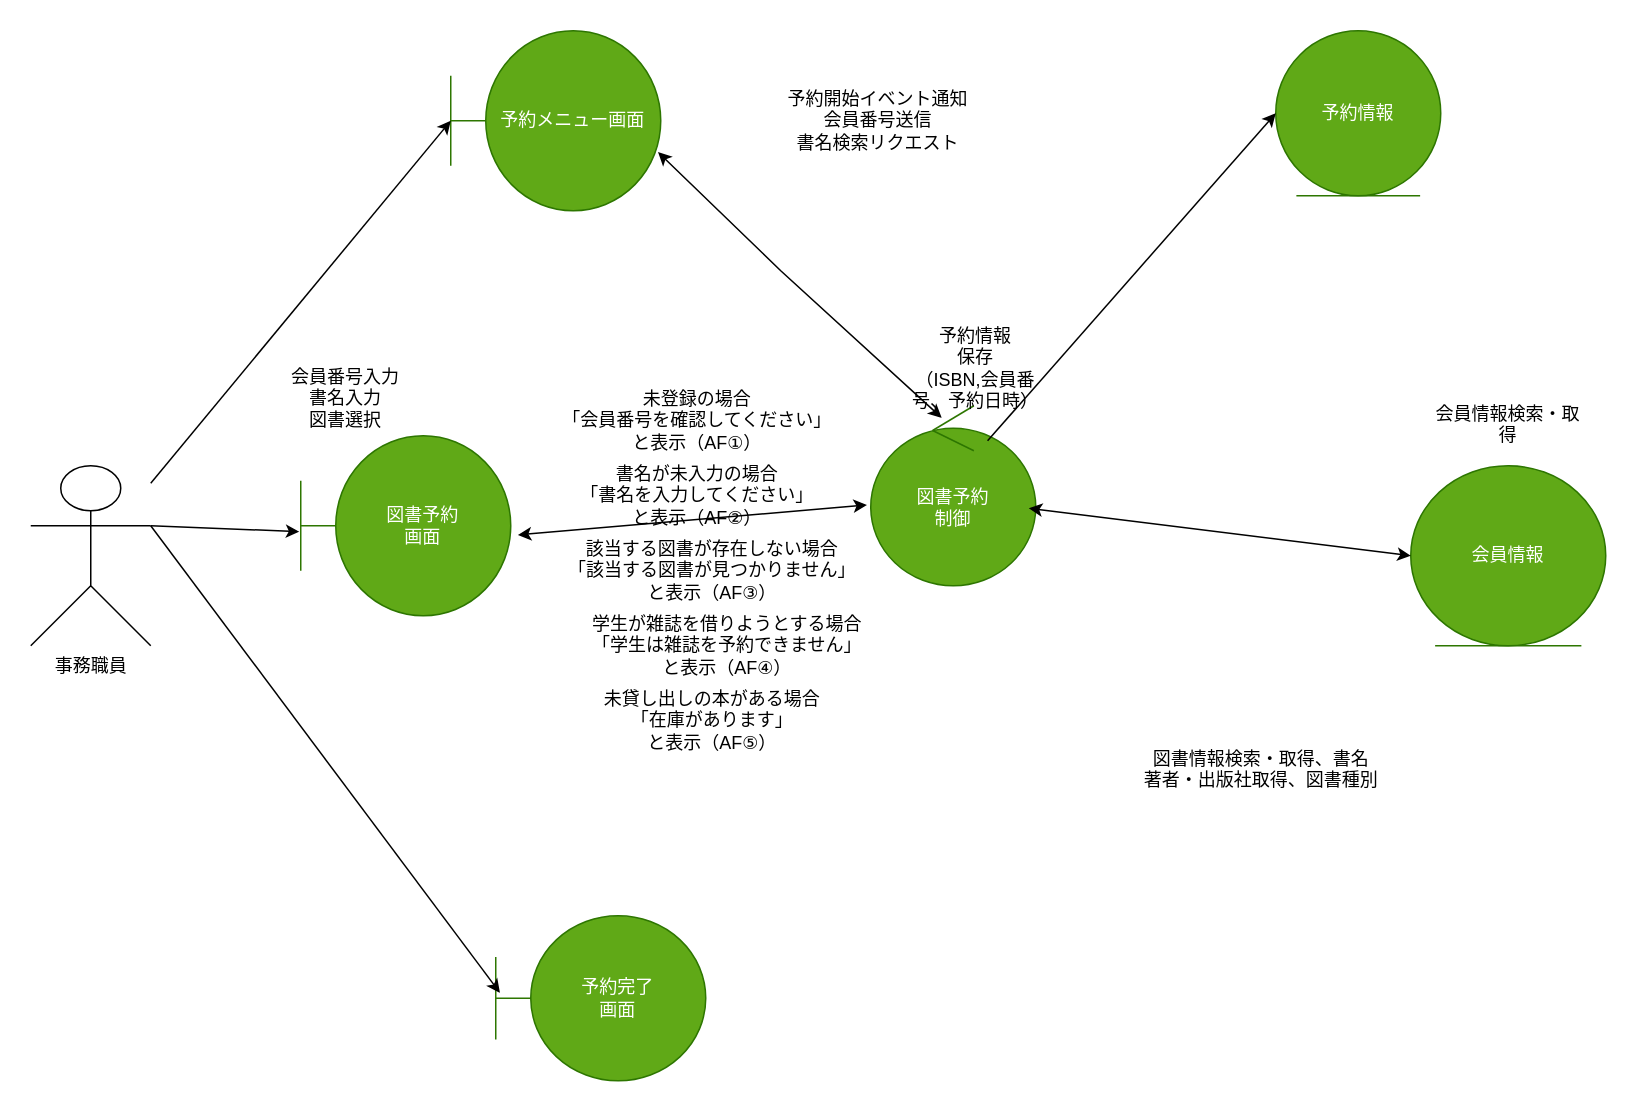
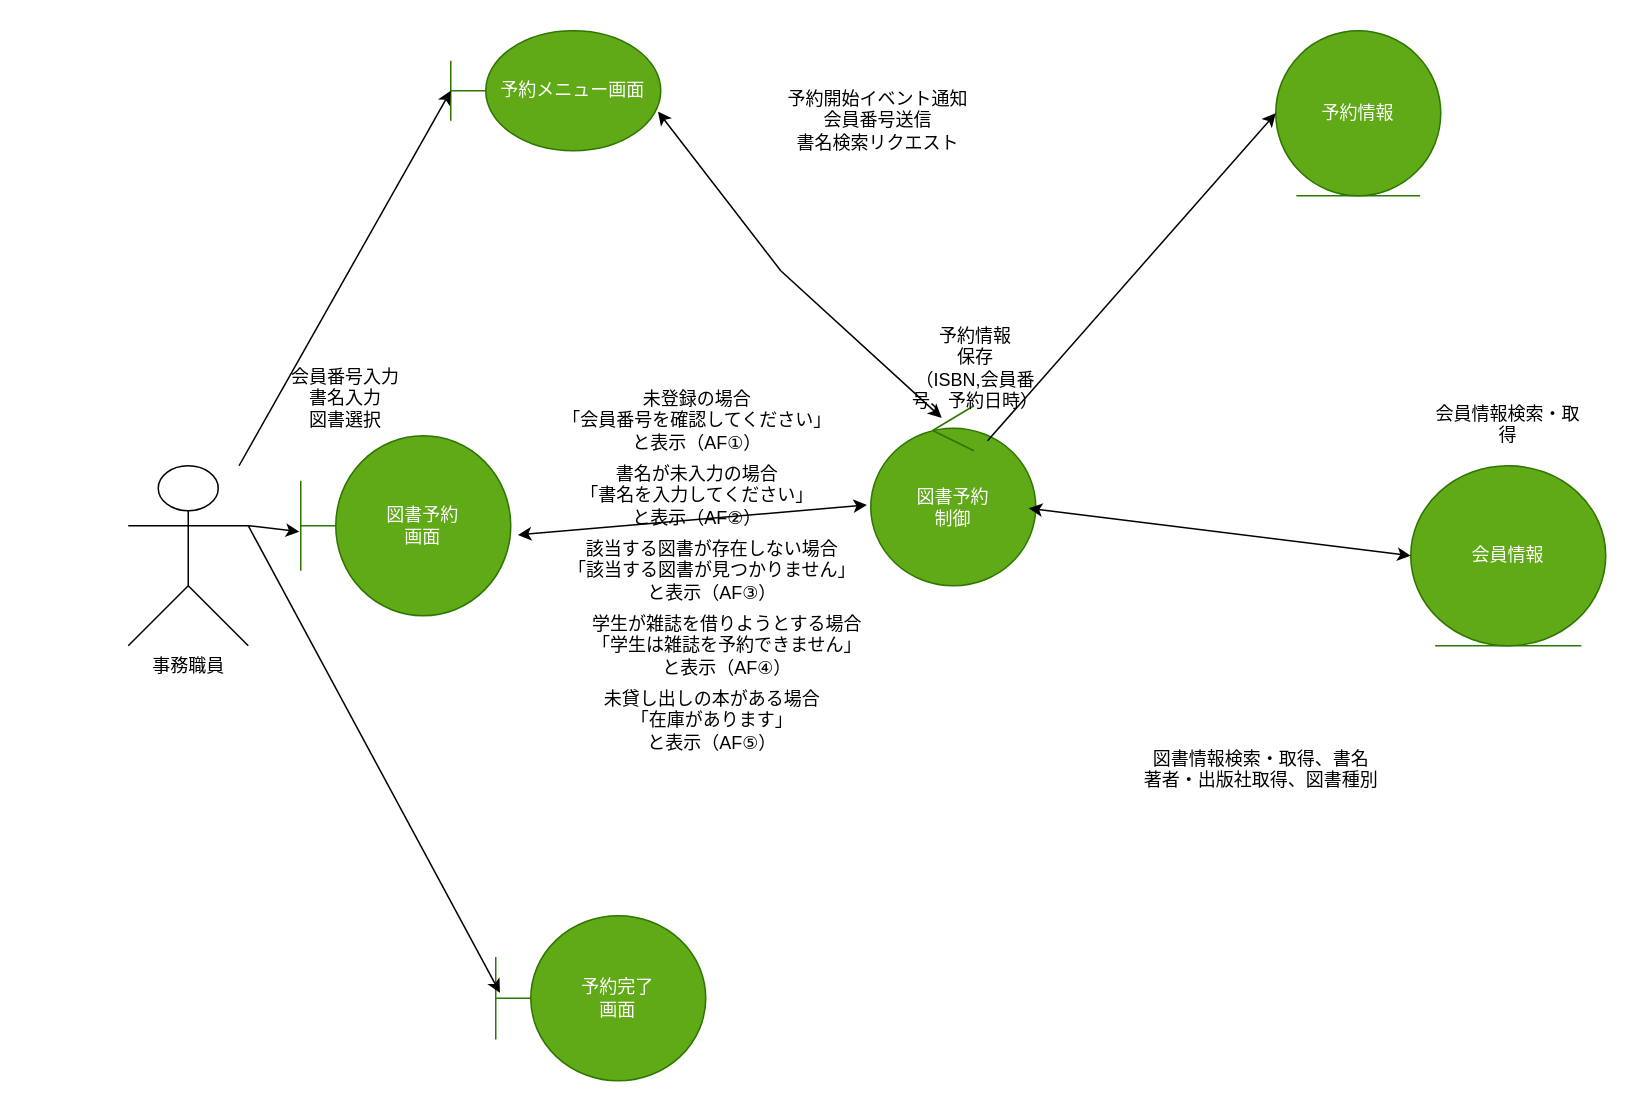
(556, 121) -> (556, 91)
(91, 556) -> (188, 556)
